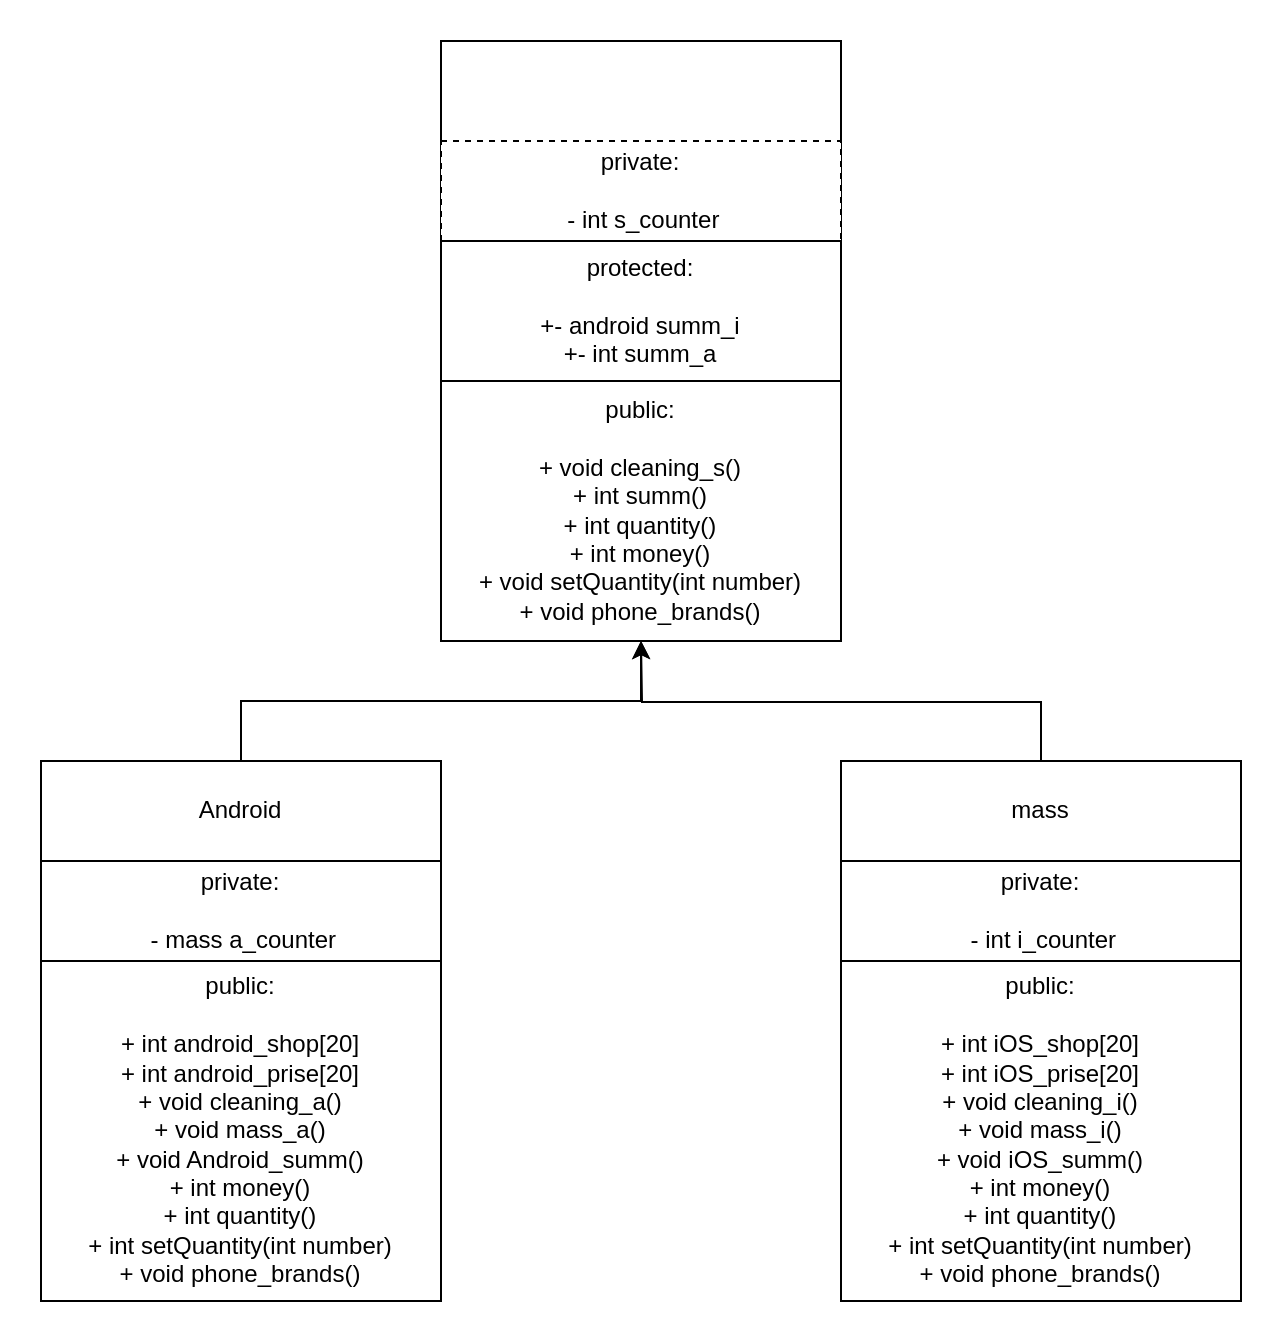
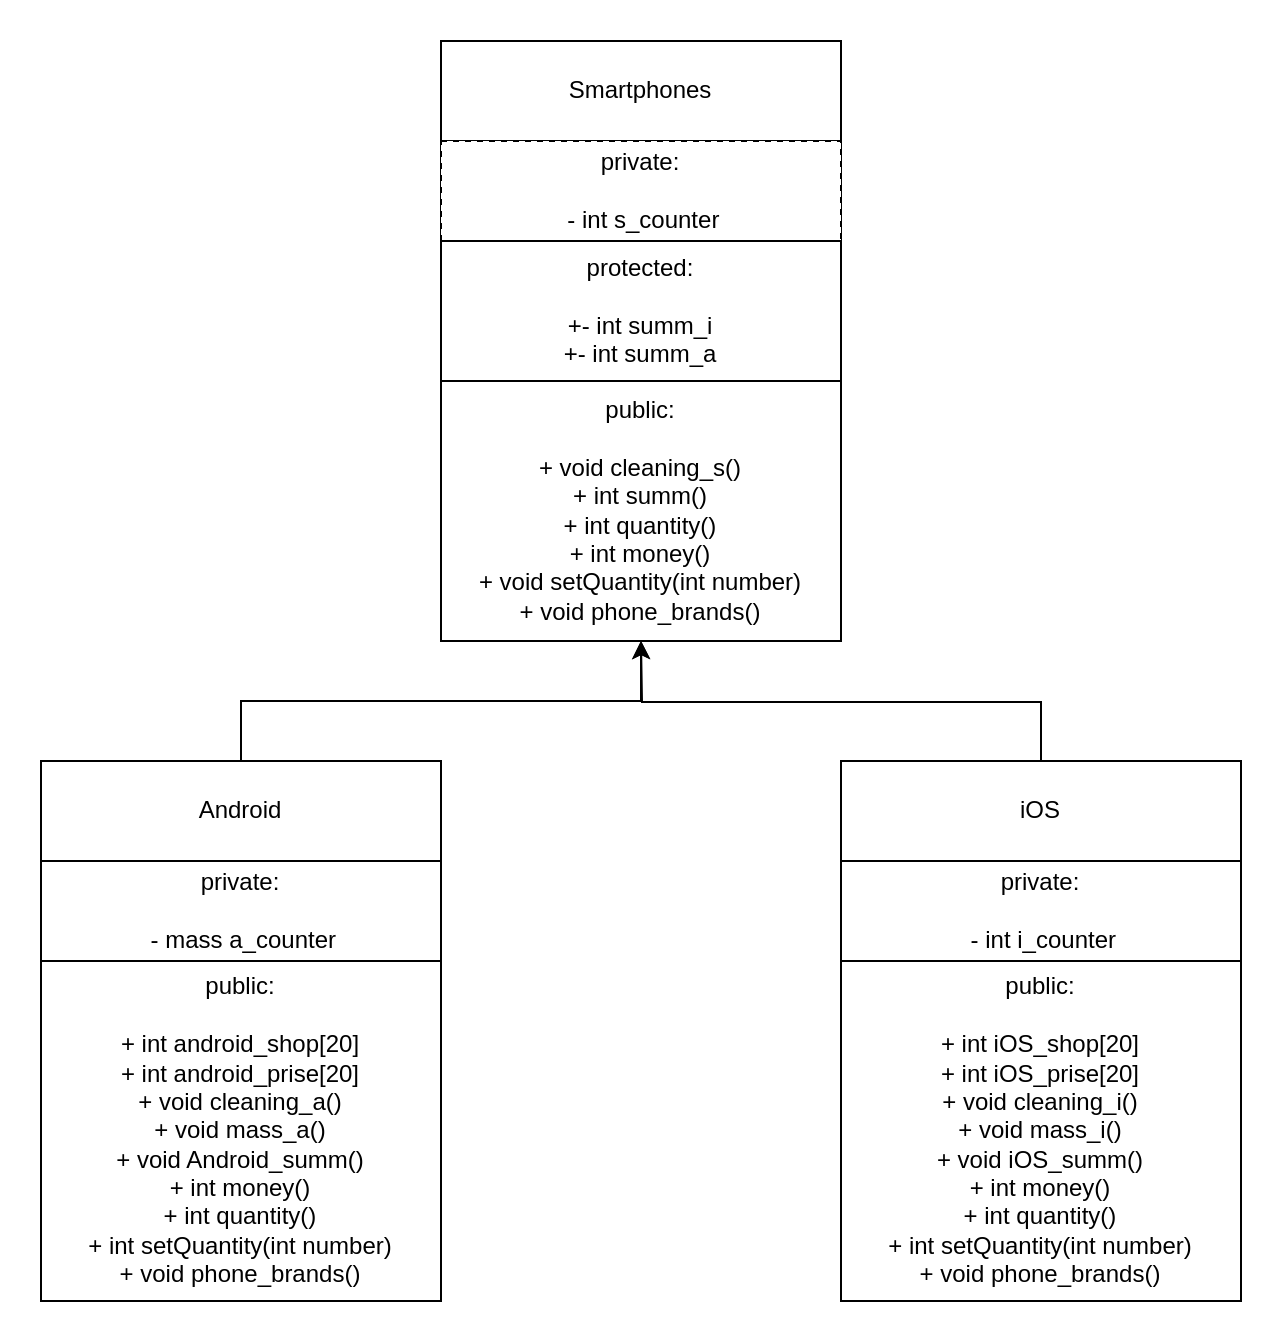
none -> (641, 91)
(641, 311) -> (641, 311)
(1041, 811) -> (1041, 811)
